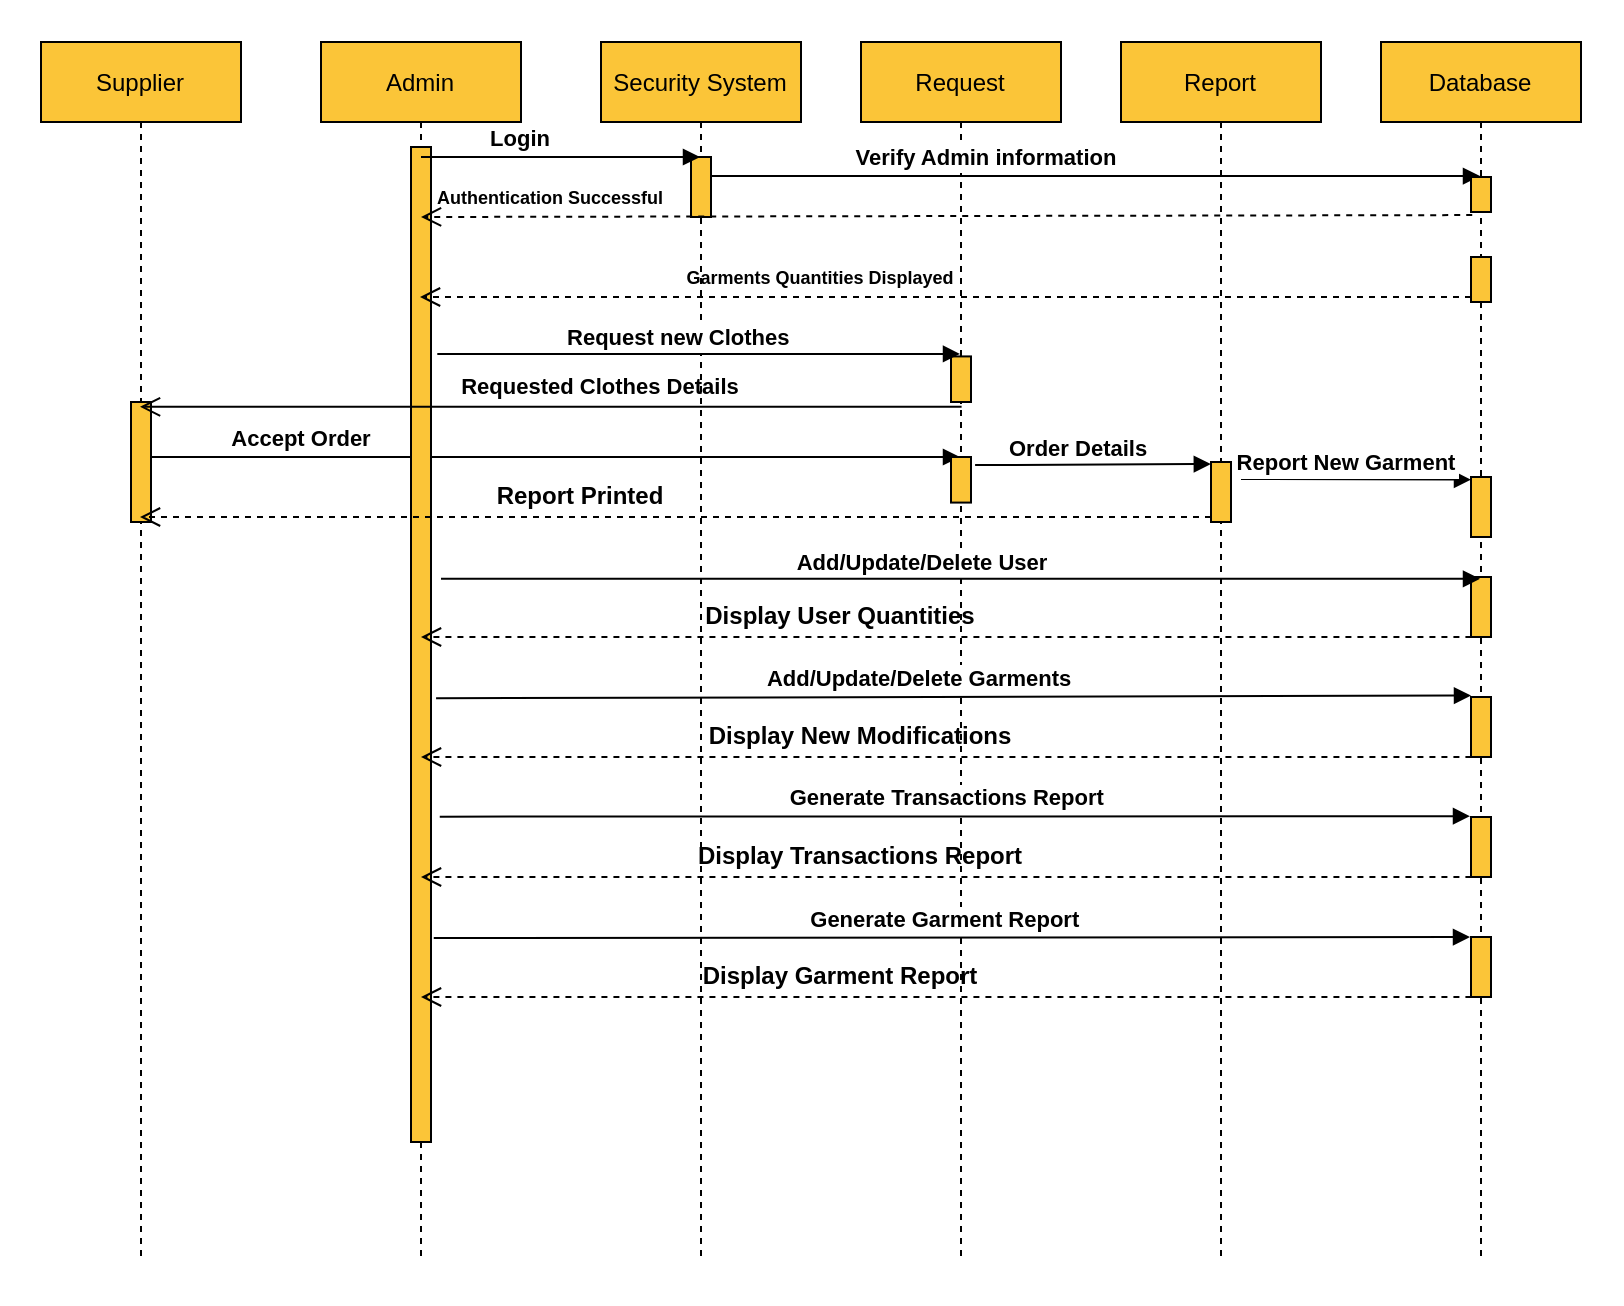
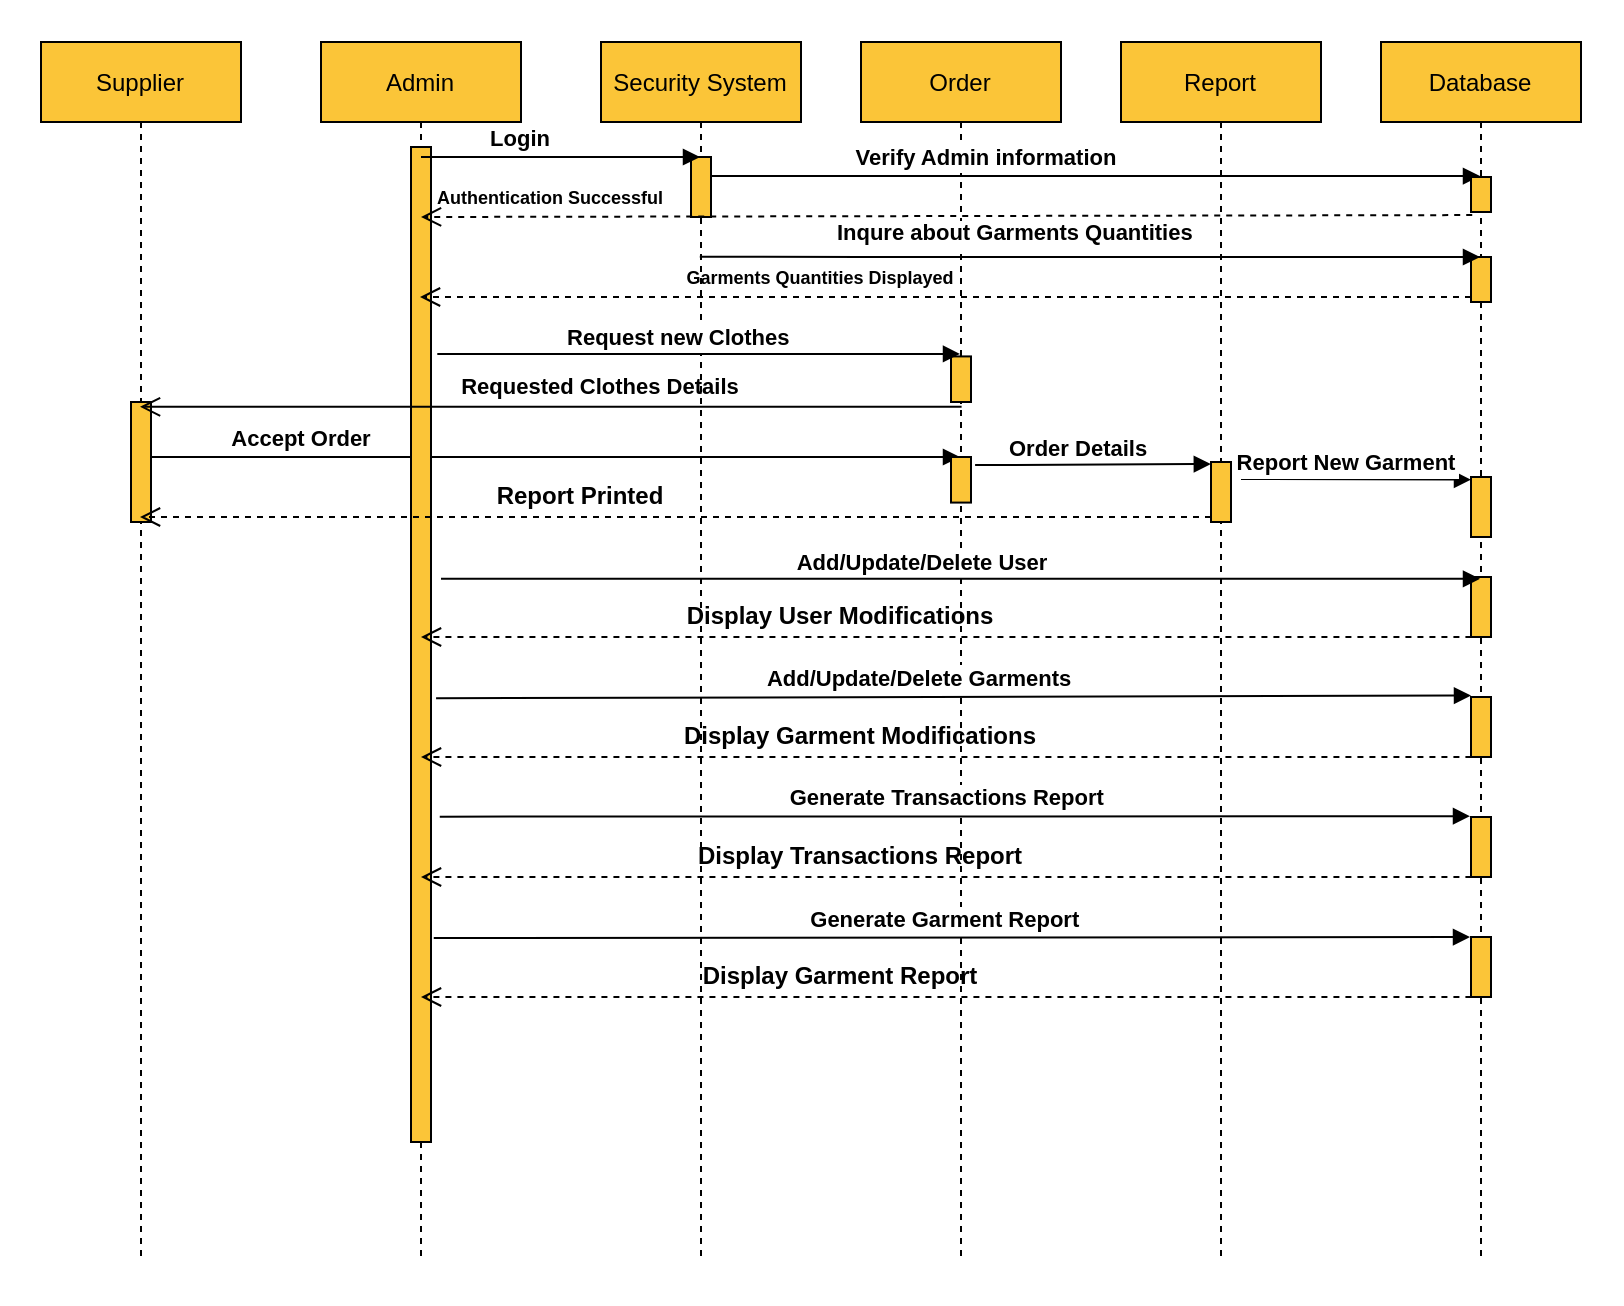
(960, 83) -> (960, 83)
none -> (1084, 257)
(841, 617) -> (841, 617)
(861, 737) -> (861, 737)
